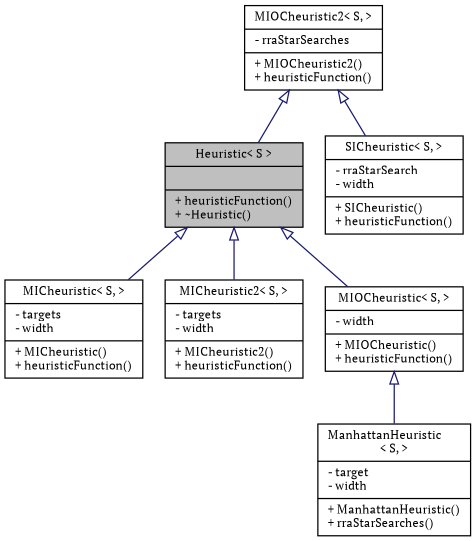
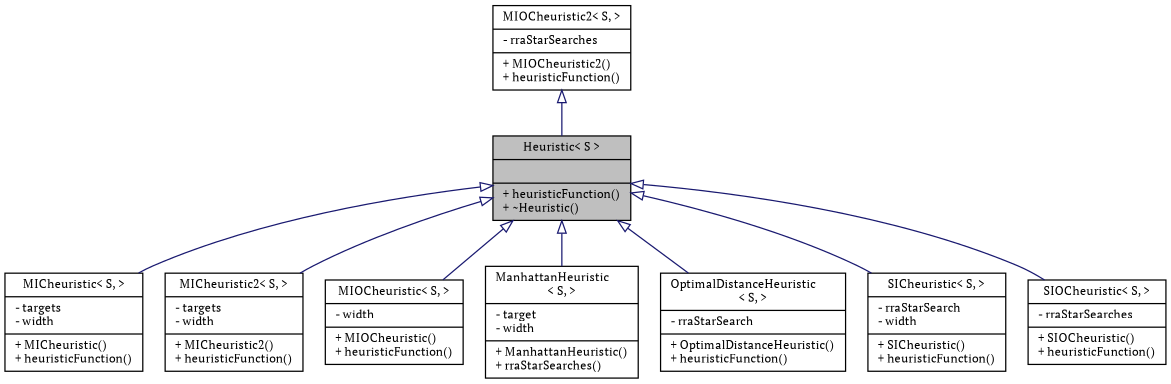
(355, 118) -> (760, 228)
none -> (753, 322)
none -> (1097, 322)
(394, 404) -> (562, 250)
